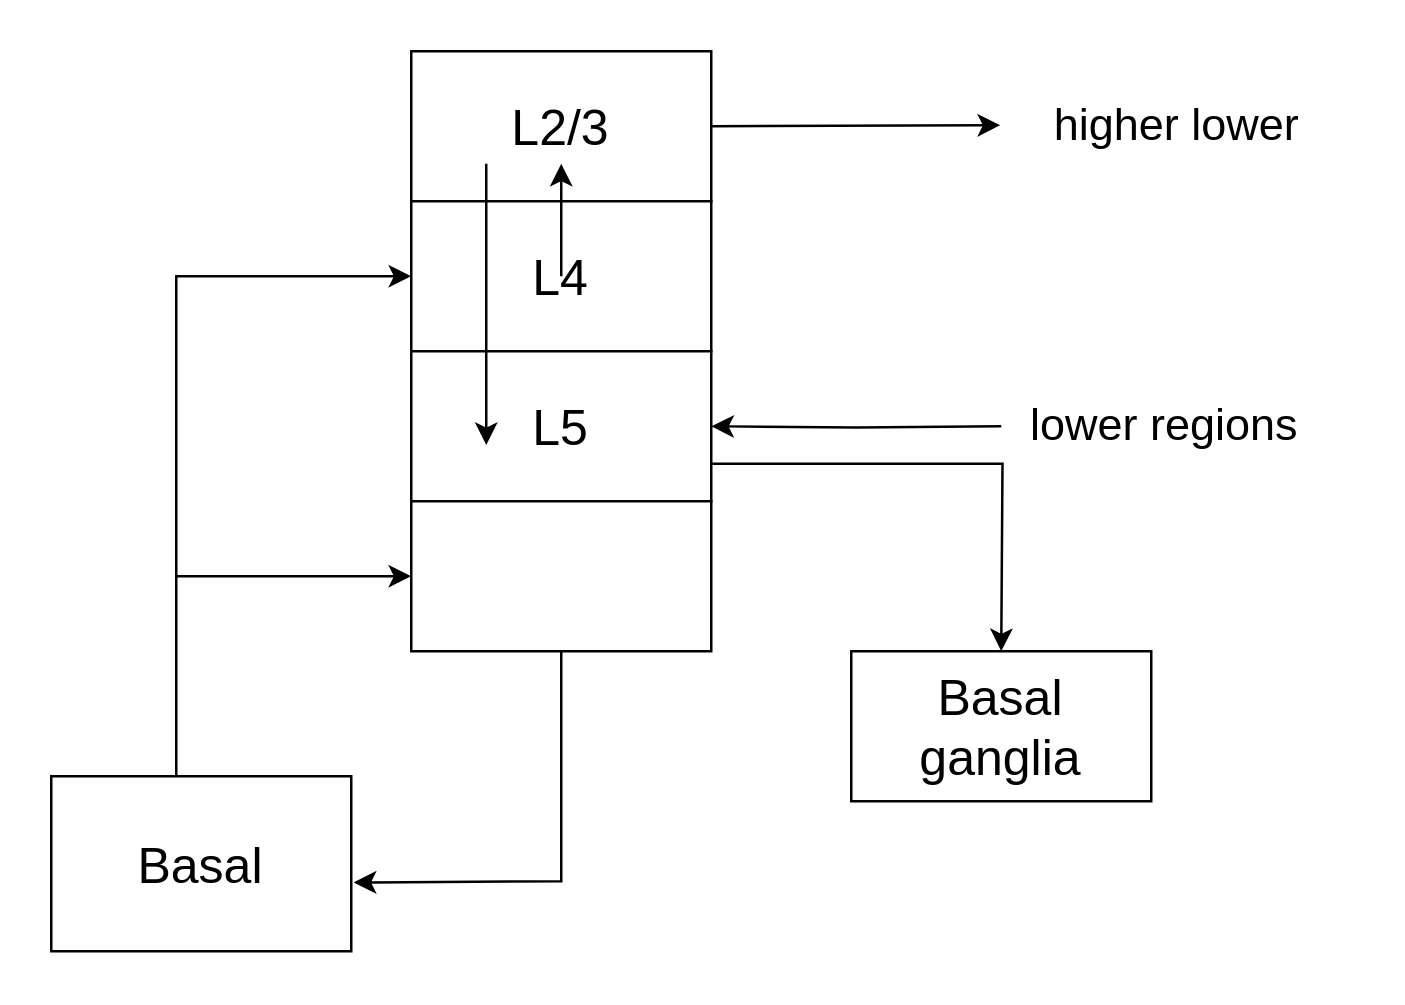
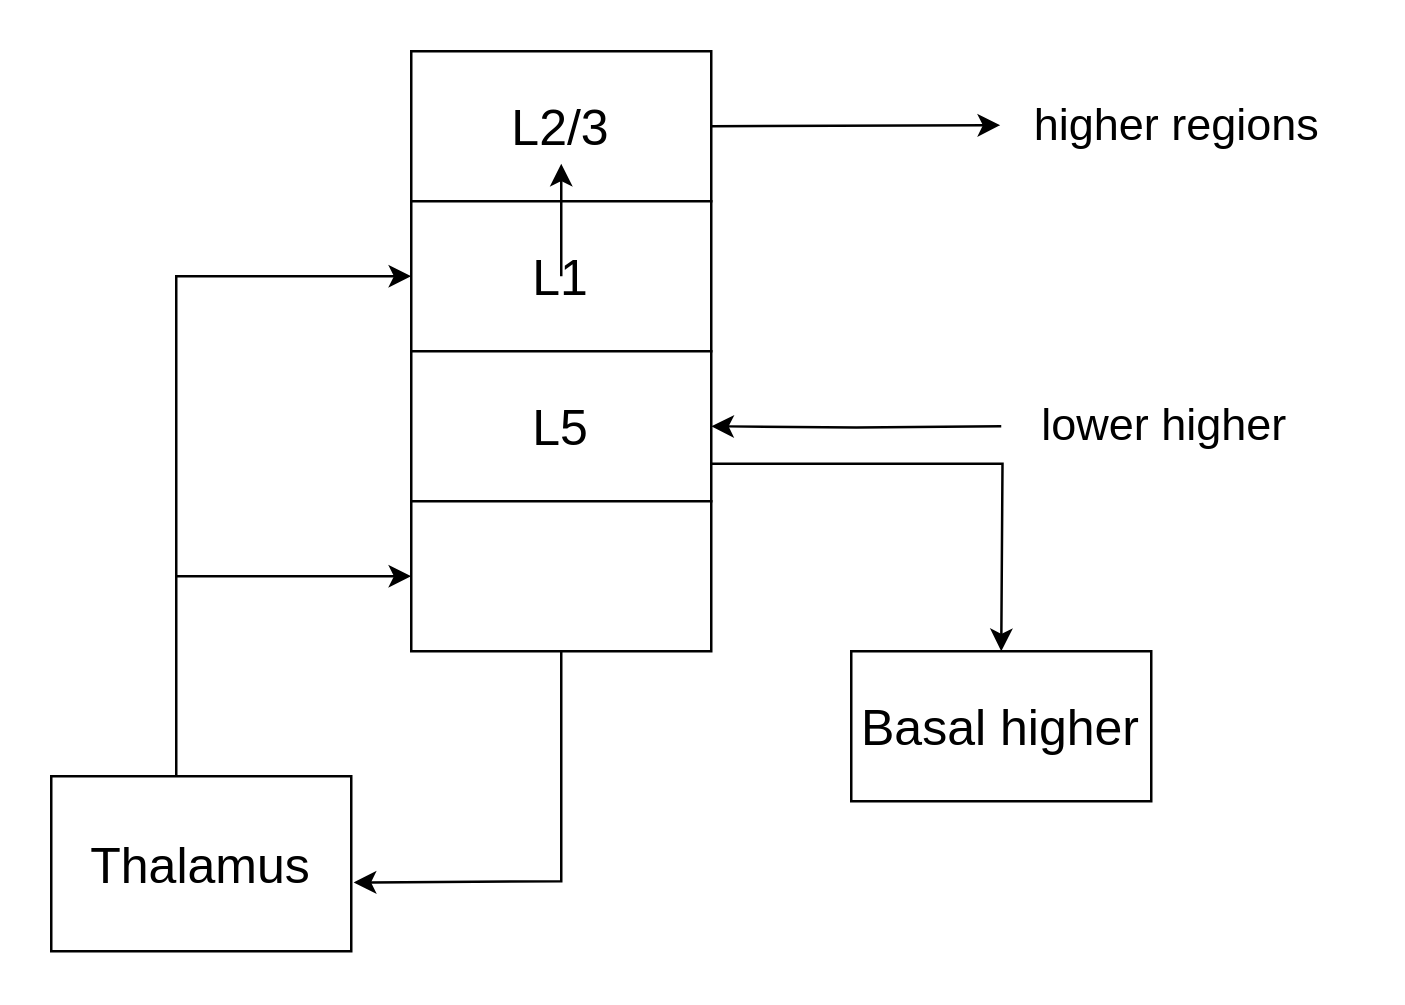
(1178, 126) -> (1178, 126)
(561, 276) -> (561, 276)
(486, 296) -> none
(1165, 426) -> (1165, 426)
(1001, 726) -> (1001, 726)
(201, 864) -> (201, 864)
